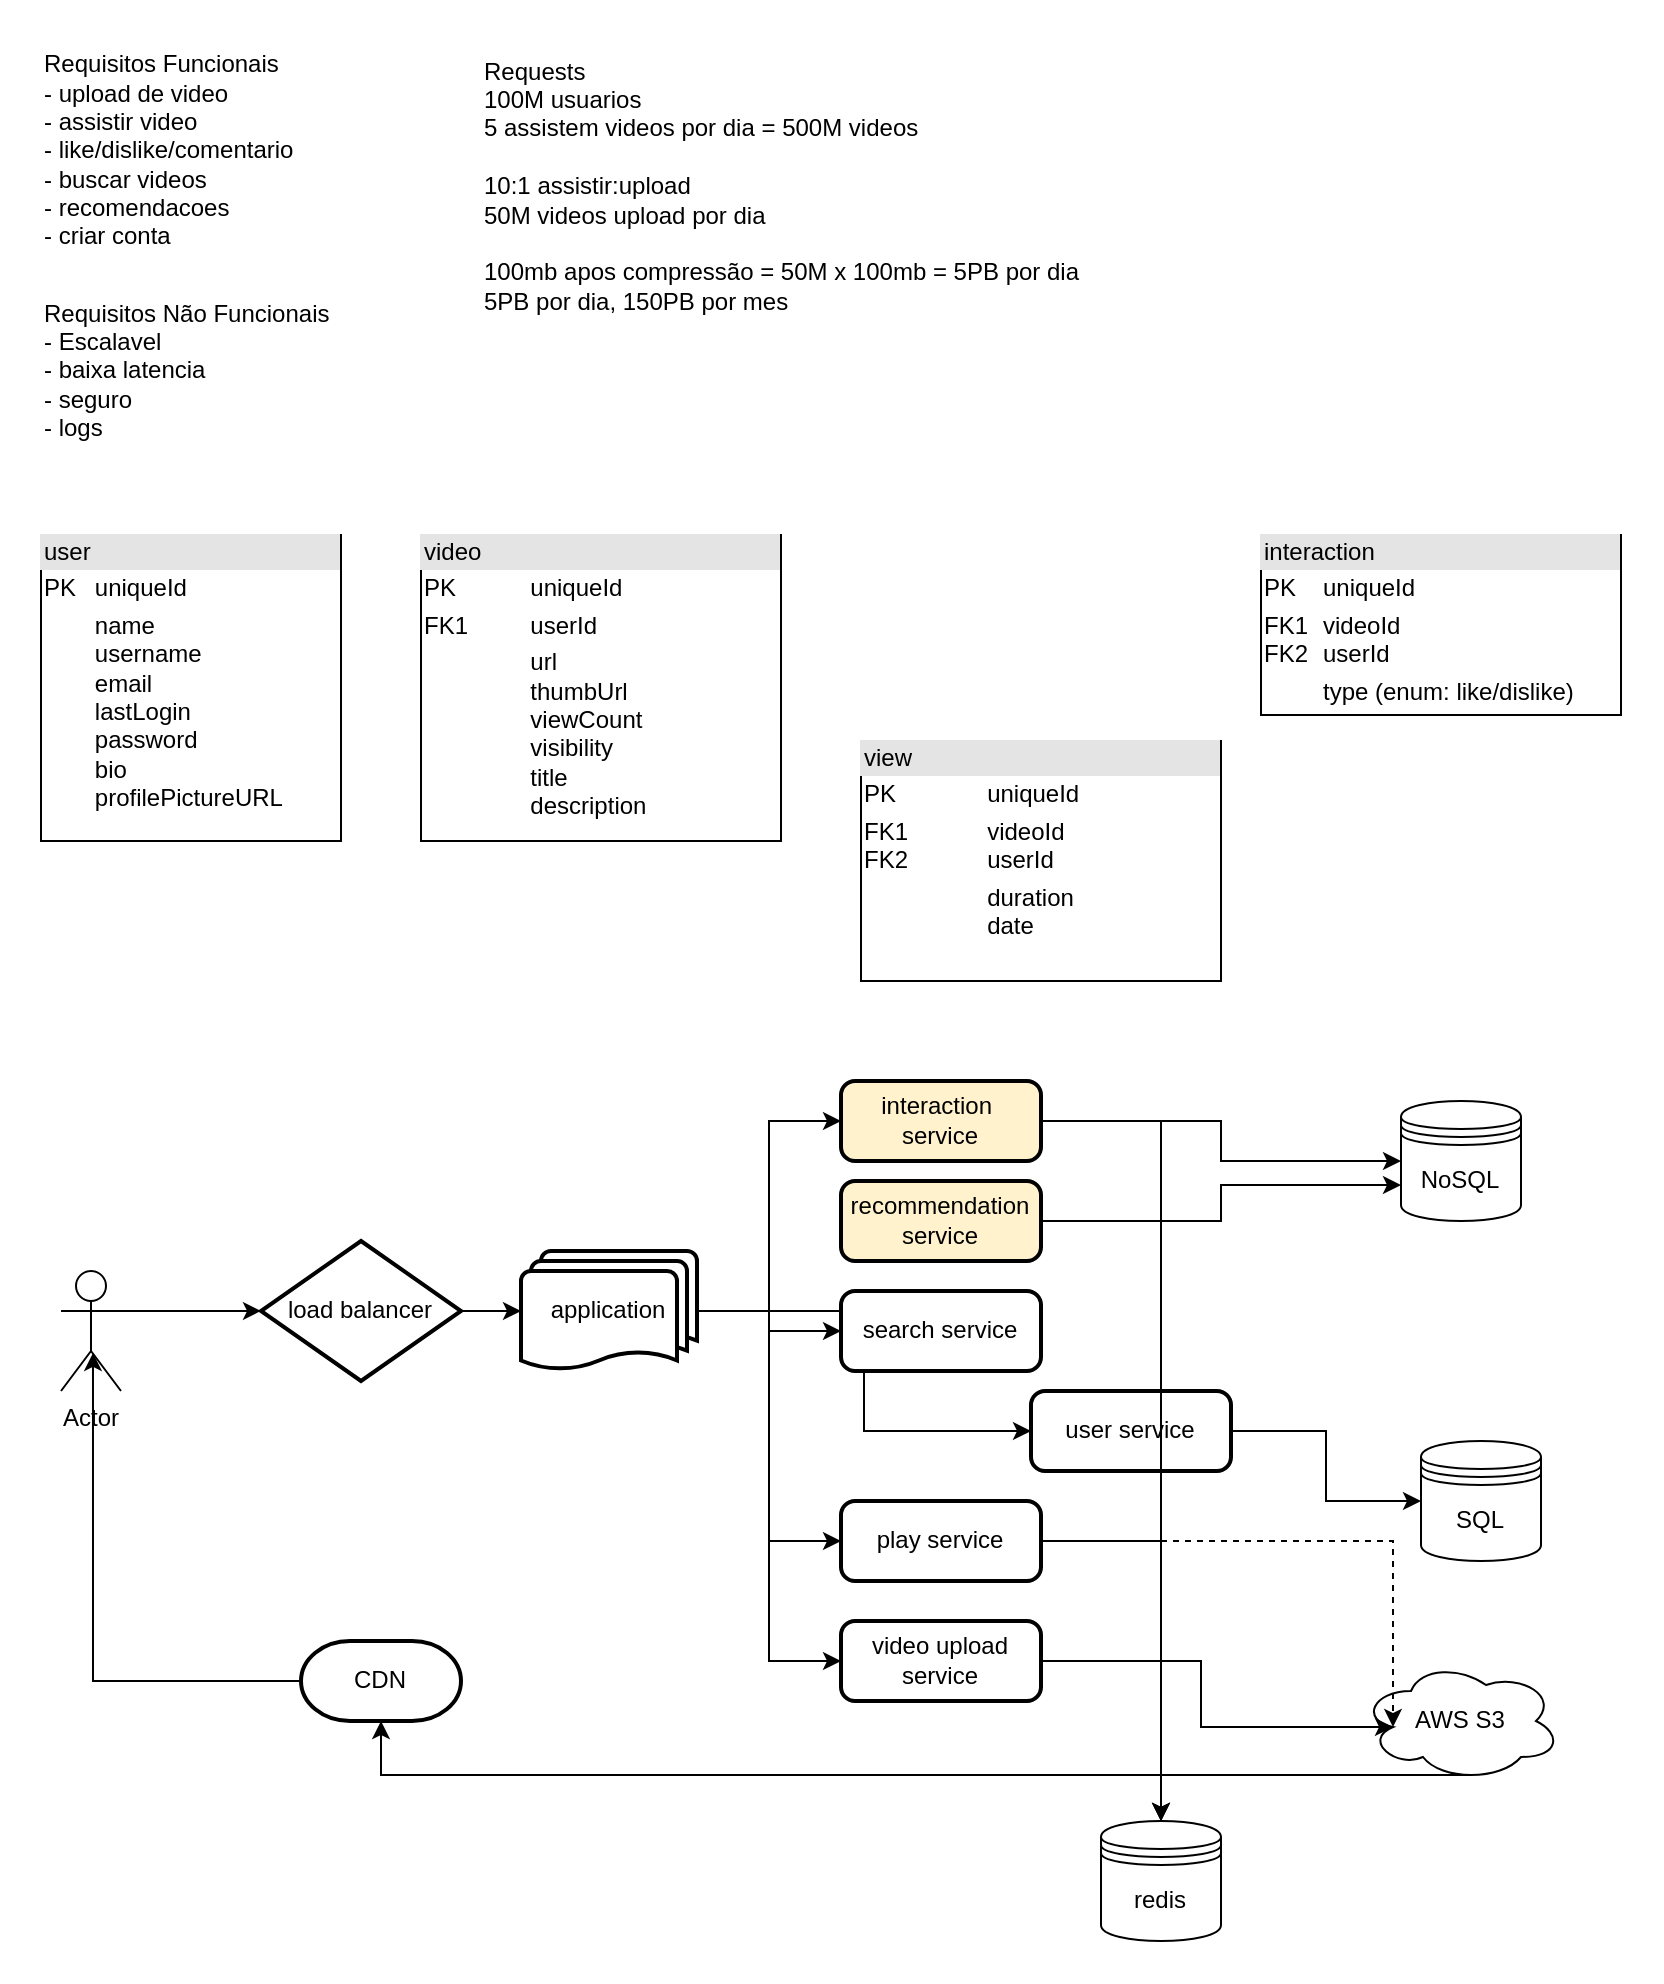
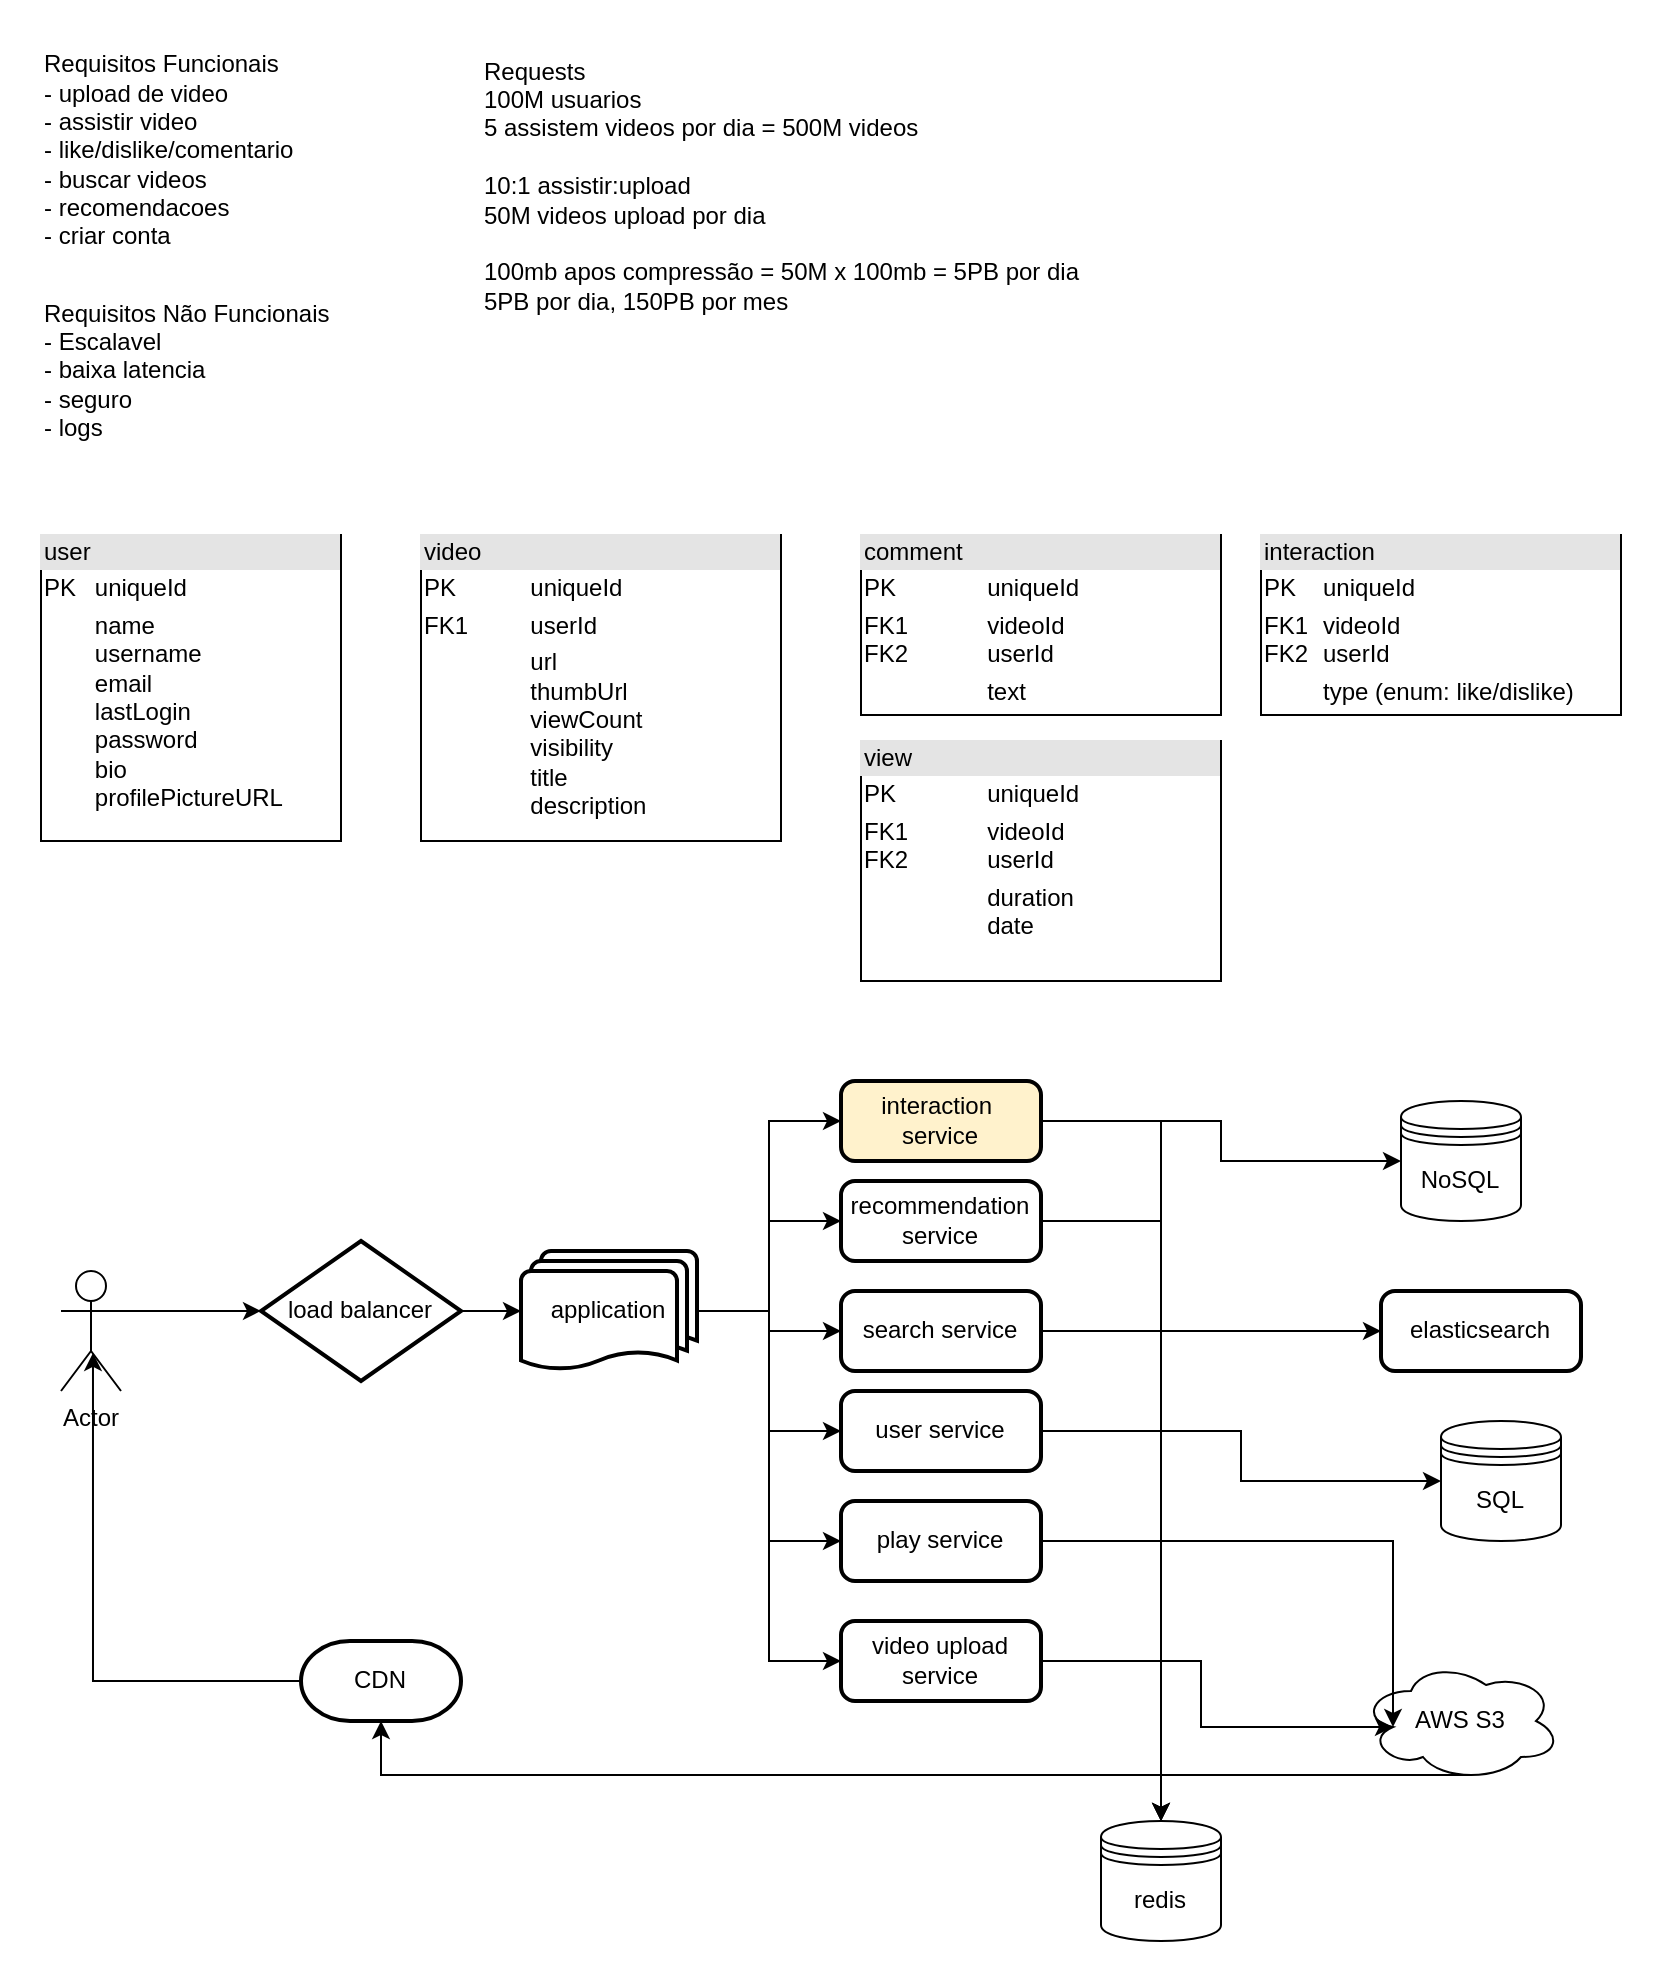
none -> (1041, 625)
(1258, 1185) -> none
none -> (800, 1221)
(941, 1221) -> (941, 1221)
none -> (1204, 1331)
none -> (1481, 1331)
(1131, 1431) -> (941, 1431)
(1481, 1501) -> (1501, 1481)
(1365, 1541) -> (1365, 1541)
